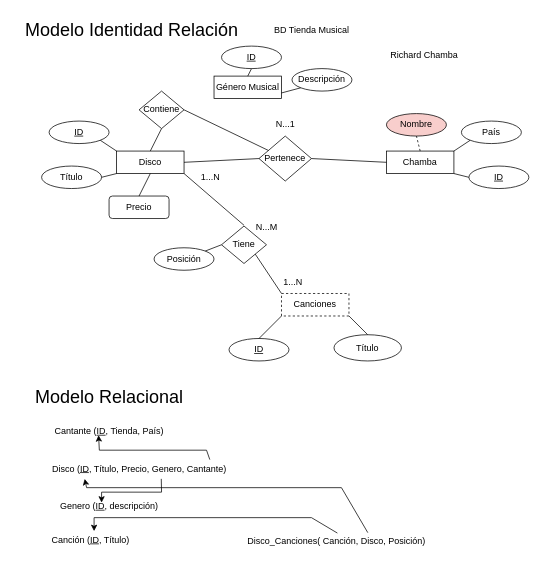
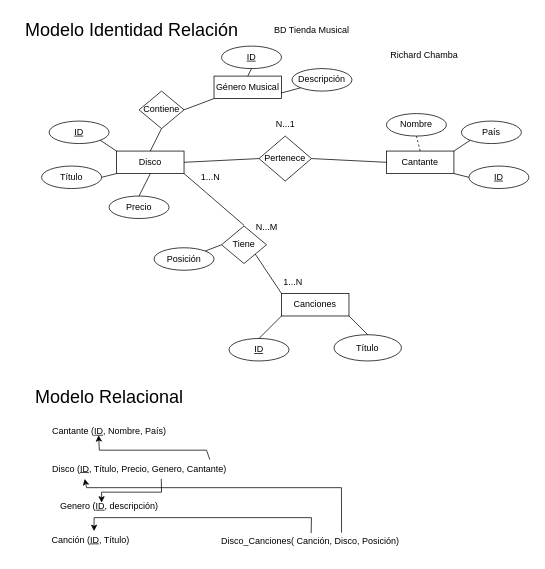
(417, 125) -> (417, 125)
(226, 130) -> (199, 104)
(420, 162) -> (420, 162)
(139, 207) -> (139, 207)
(315, 305) -> (315, 305)
(110, 432) -> (110, 432)
(336, 542) -> (310, 542)
